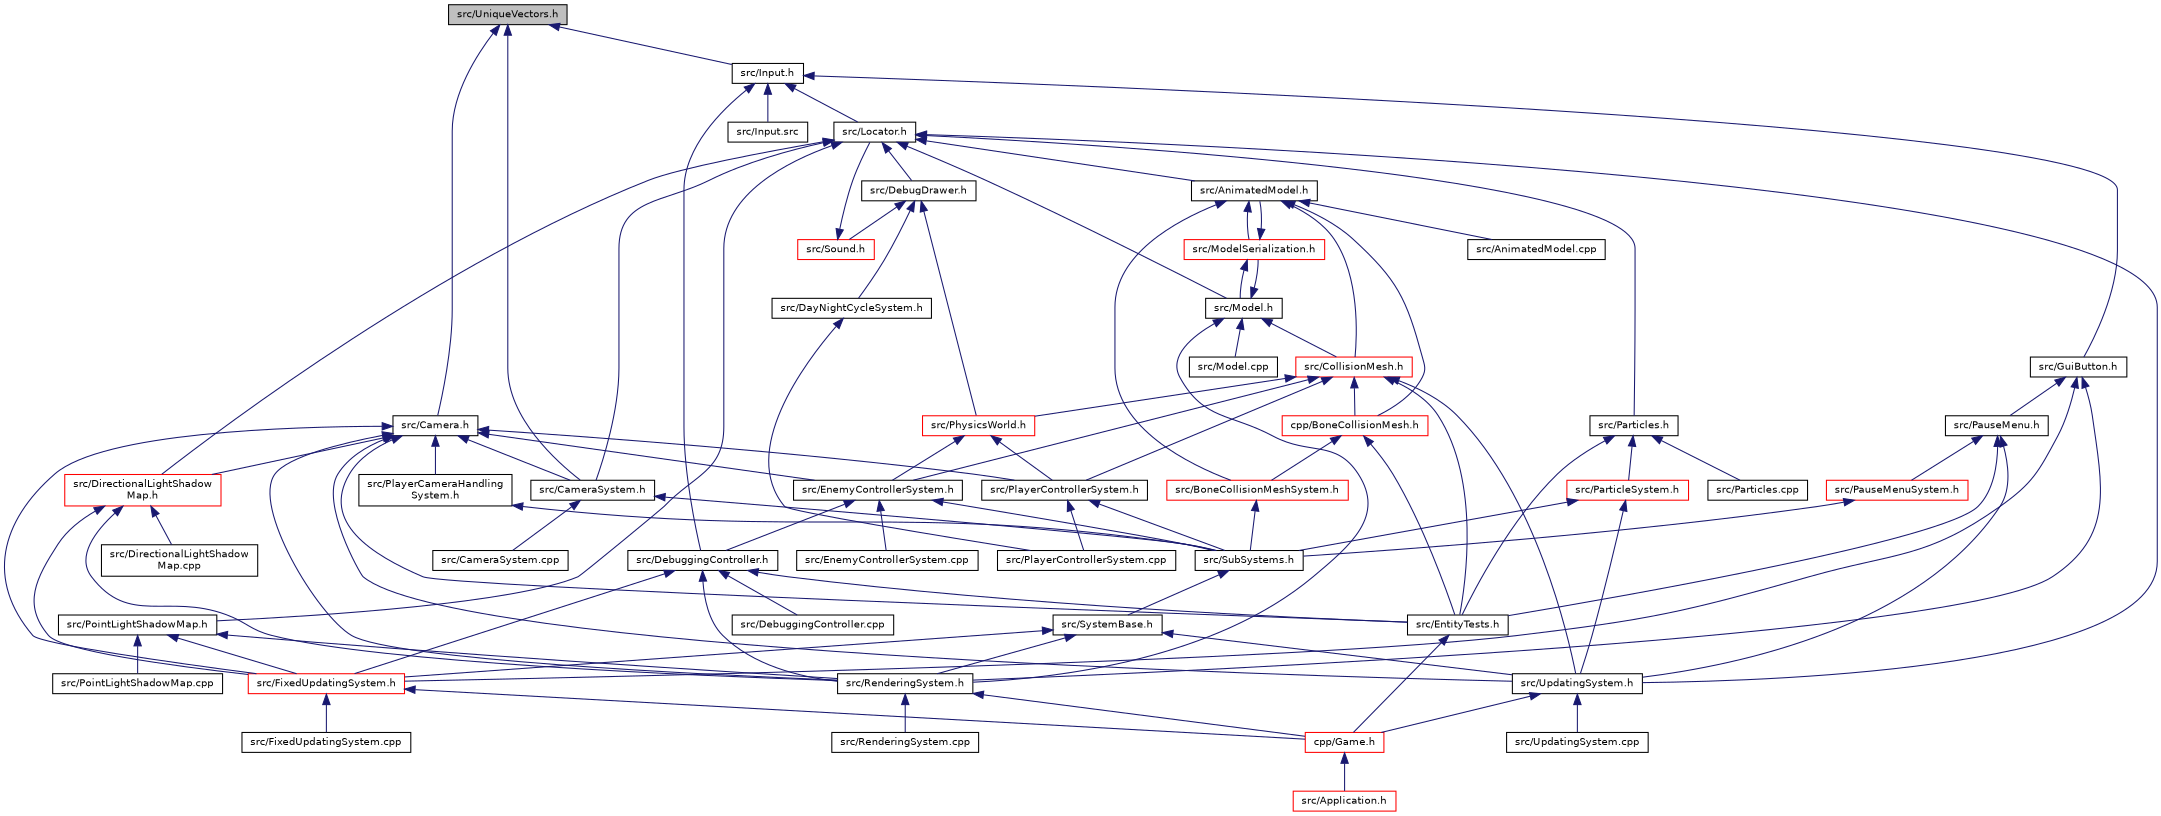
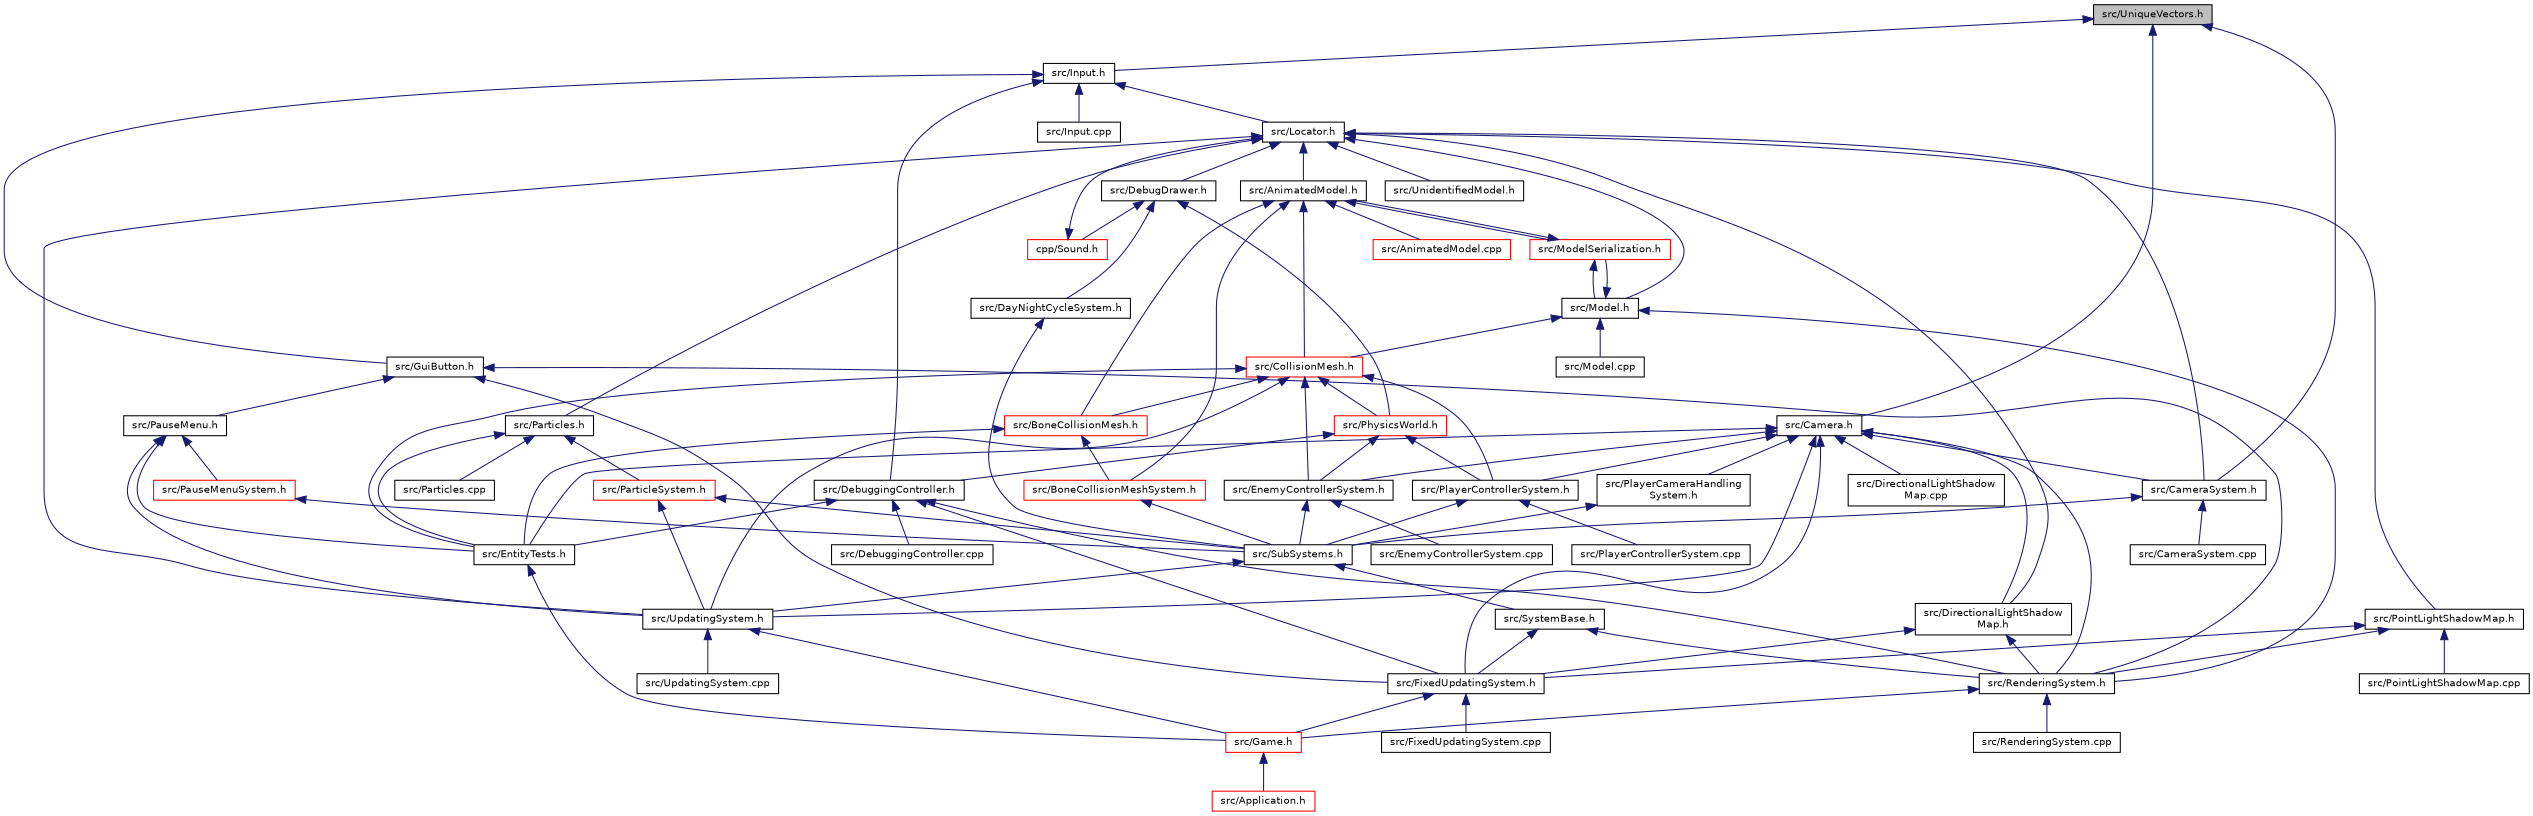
(768, 132) -> (1079, 132)
none -> (1454, 191)
(836, 250) -> (1067, 250)
(1537, 250) -> (1442, 250)
(1355, 426) -> (1076, 426)
(143, 490) -> (1993, 619)
(780, 498) -> (1031, 514)
(782, 529) -> (1142, 458)
(164, 530) -> (1873, 458)
(1275, 646) -> (1003, 587)
(326, 684) -> (1466, 684)
(1345, 742) -> (1264, 742)
